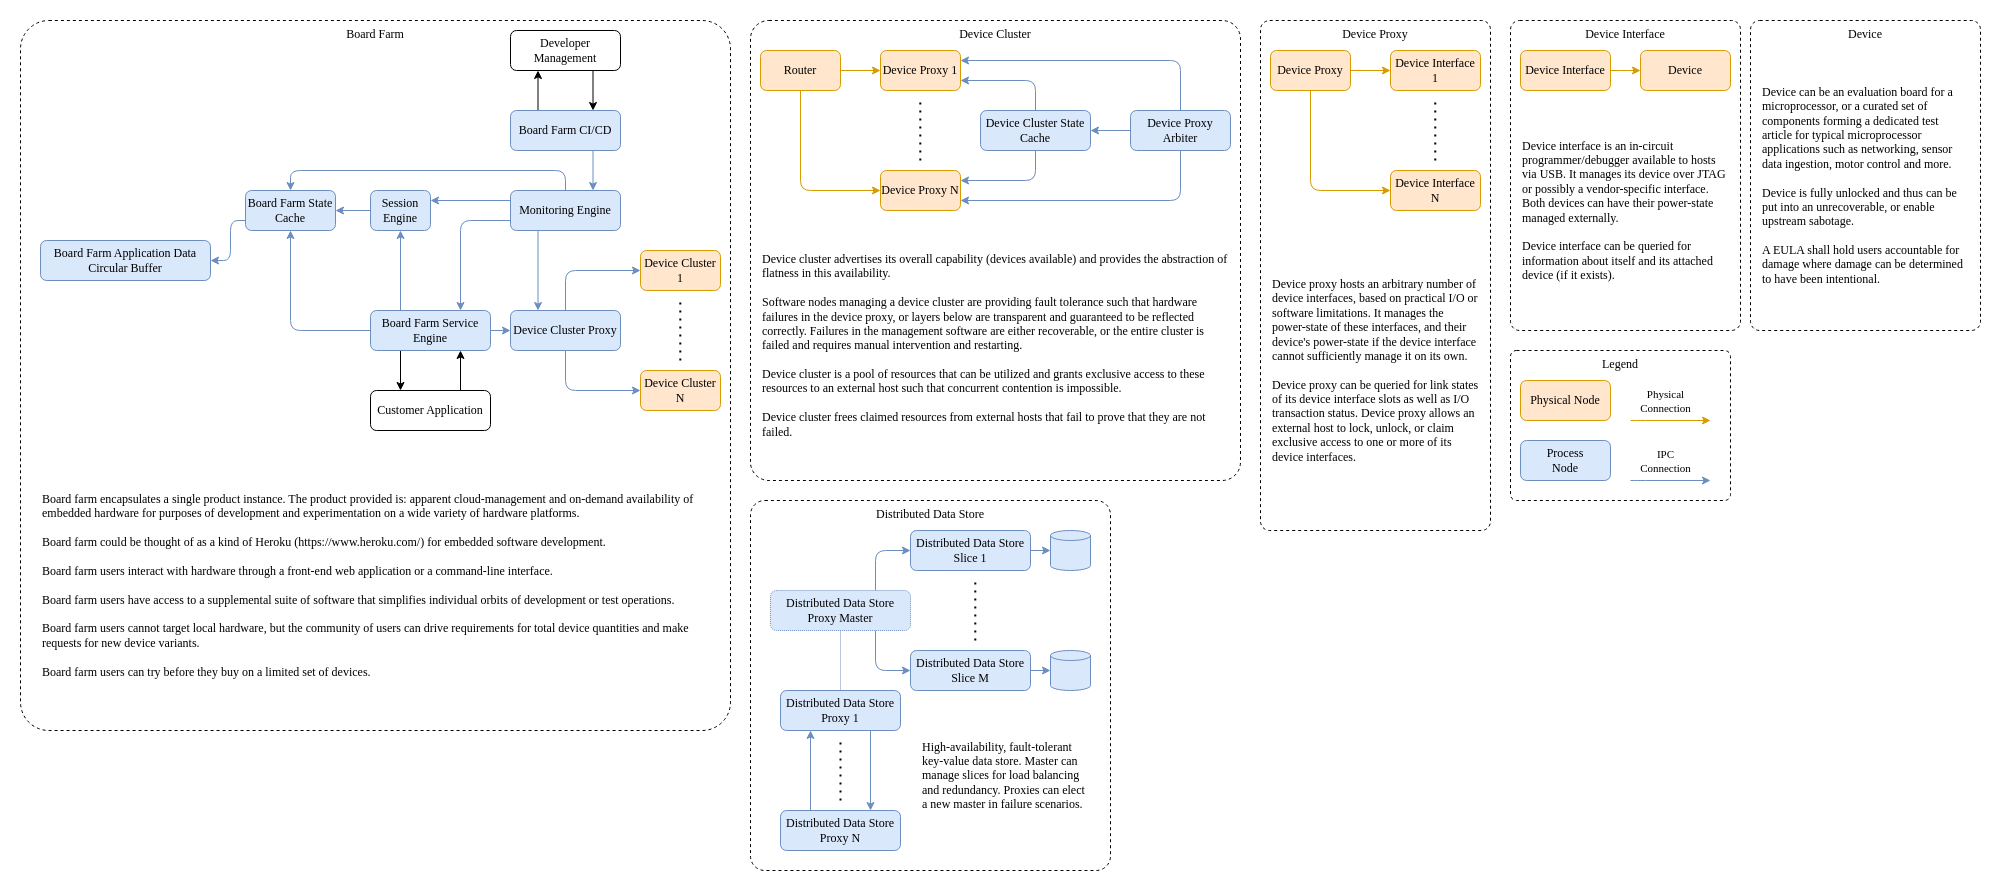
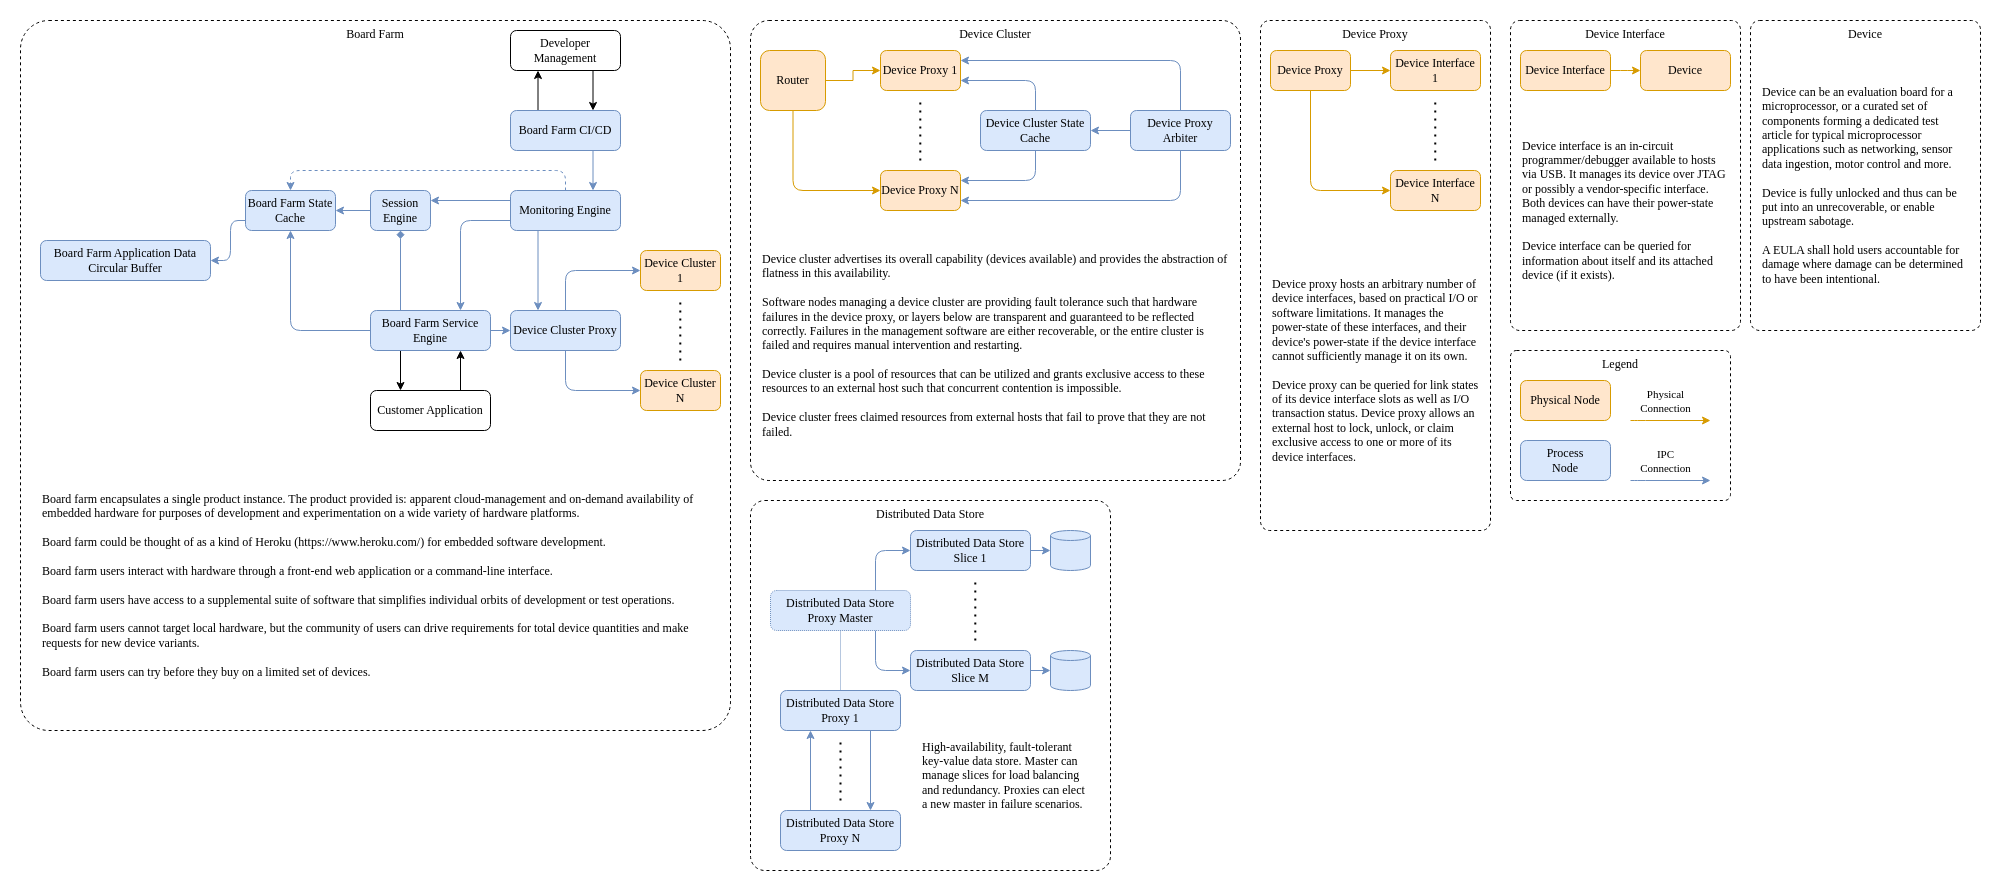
(801, 71) -> (793, 81)
(430, 171) -> (430, 171)
(401, 238) -> (401, 239)
